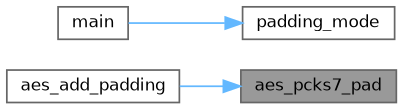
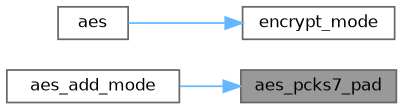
(93, 23) -> (93, 23)
(319, 23) -> (319, 23)
(93, 86) -> (93, 86)
